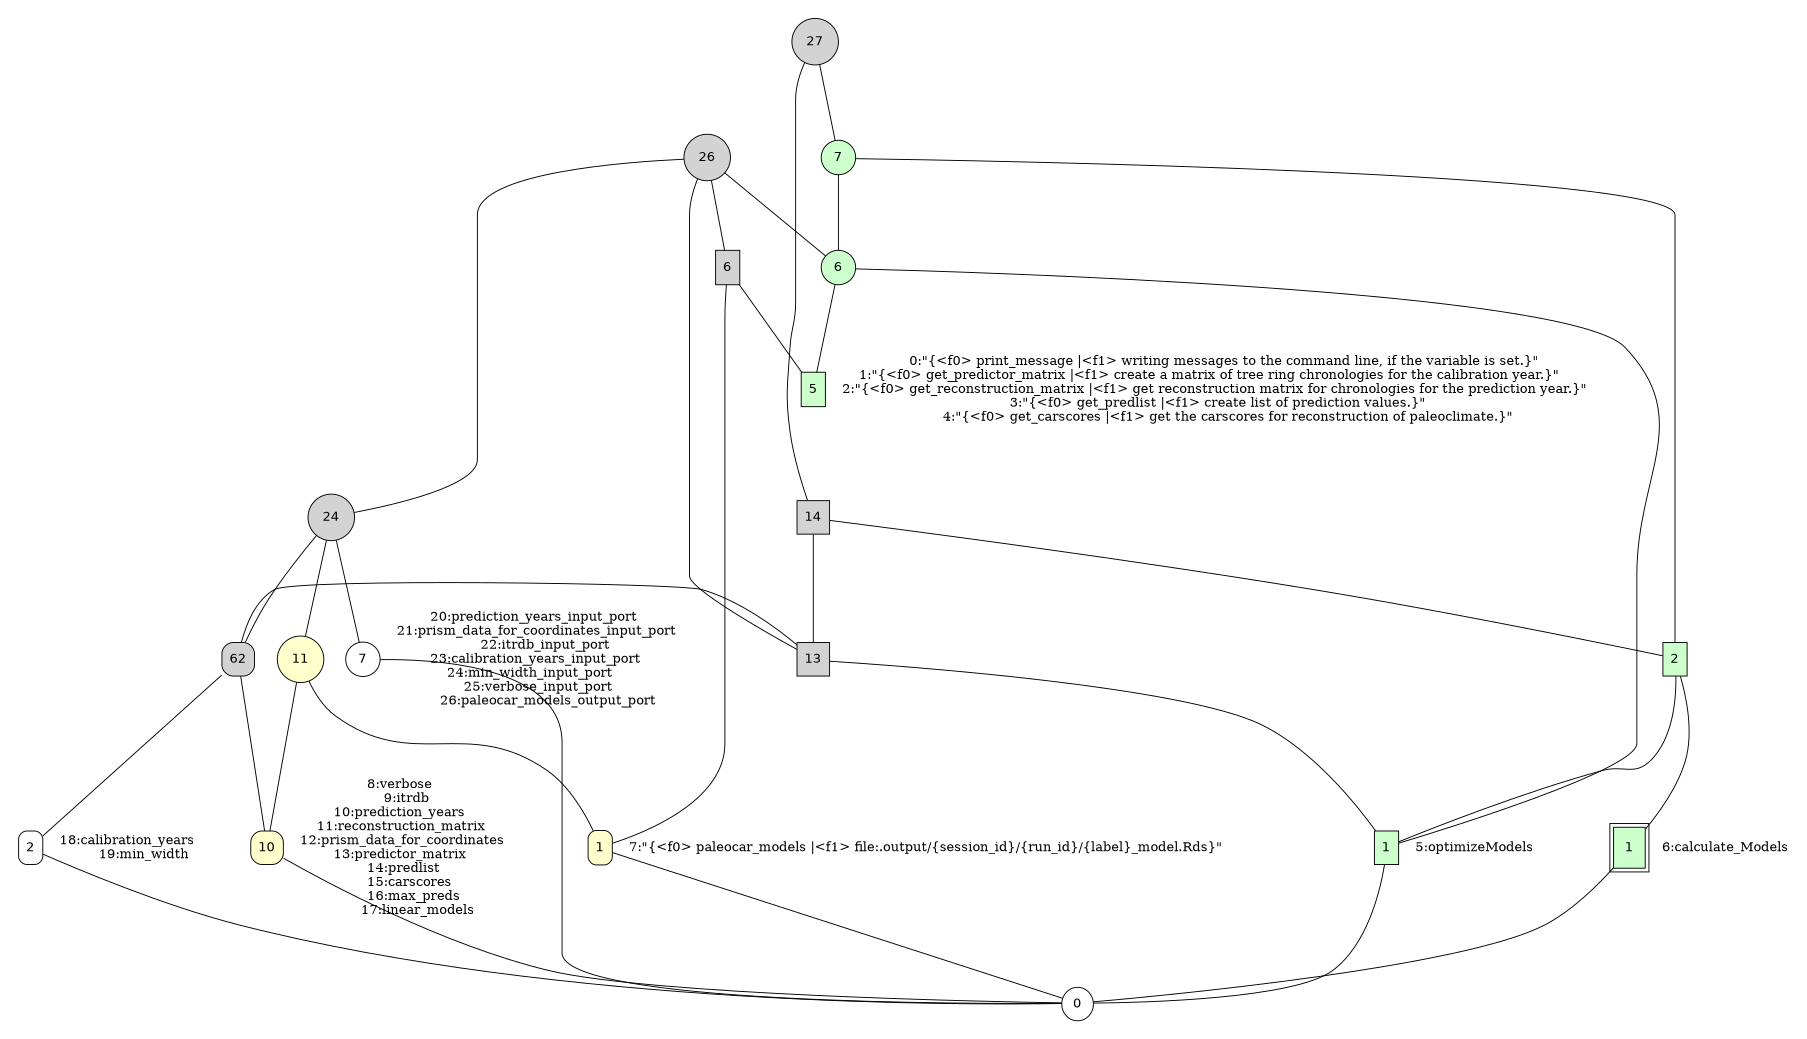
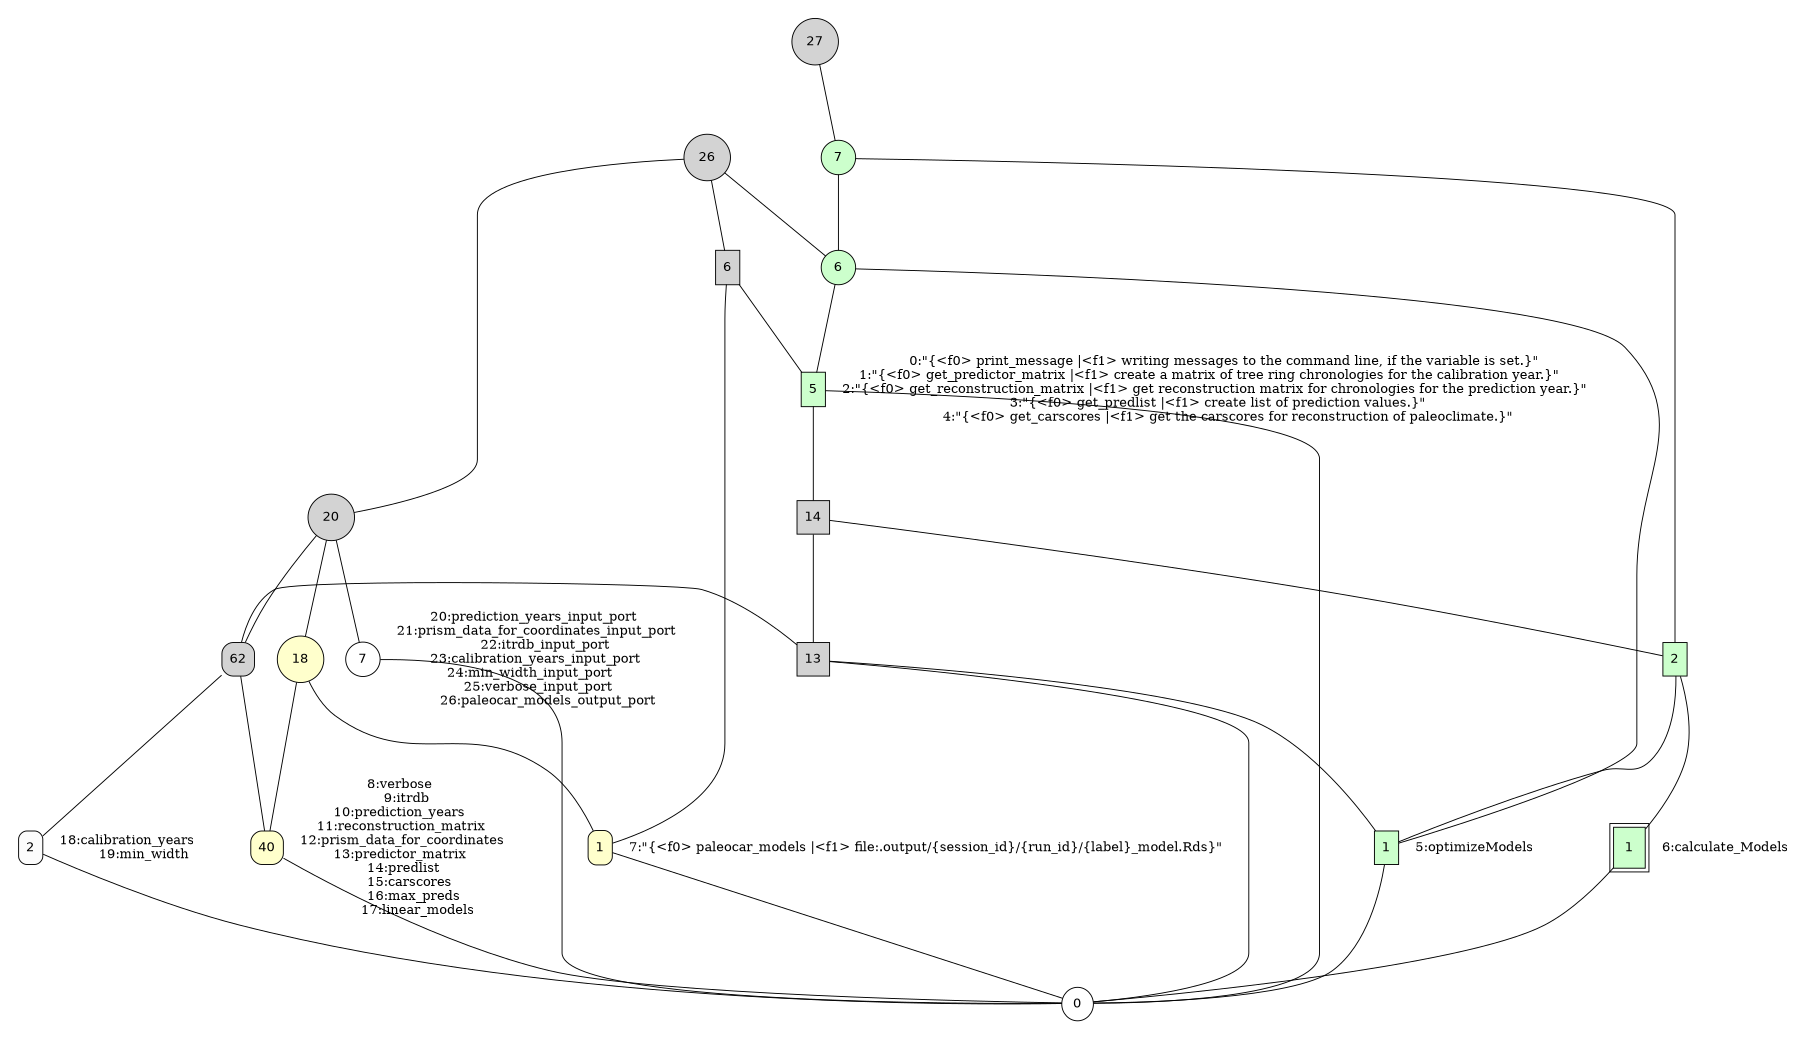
(796, 282) -> (813, 453)
(690, 442) -> (1230, 725)
(331, 517) -> (331, 517)
none -> (1320, 574)
(301, 659) -> (301, 659)
(267, 848) -> (267, 848)
